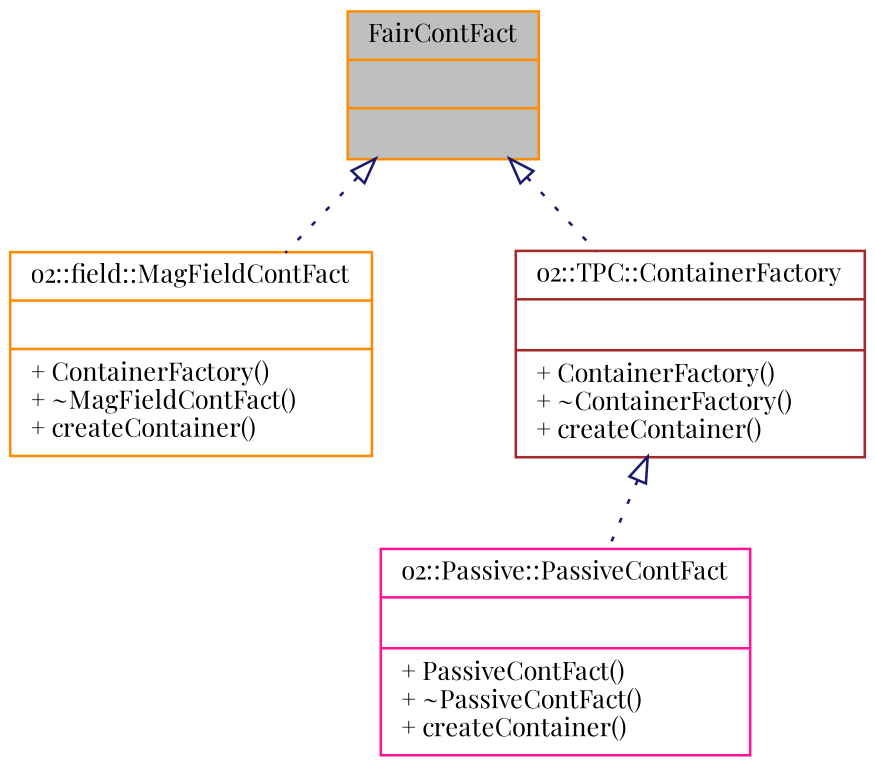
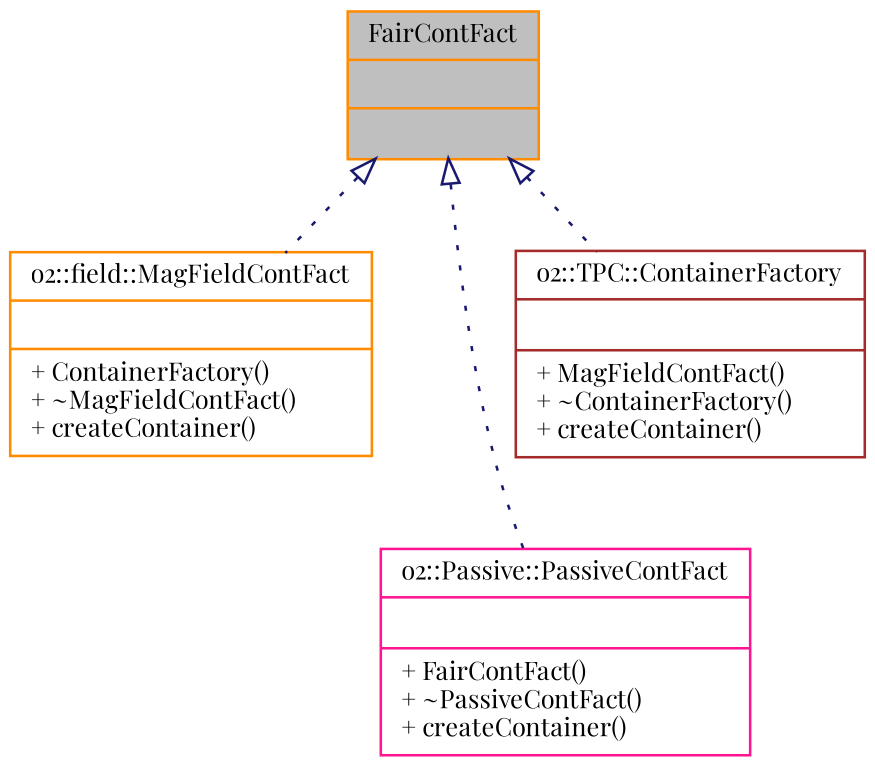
(656, 374) -> (661, 374)
(623, 515) -> (476, 370)
(513, 672) -> (494, 672)
